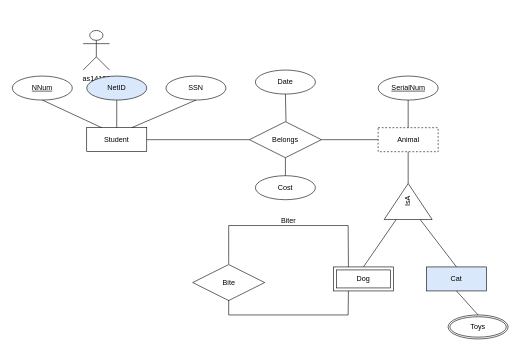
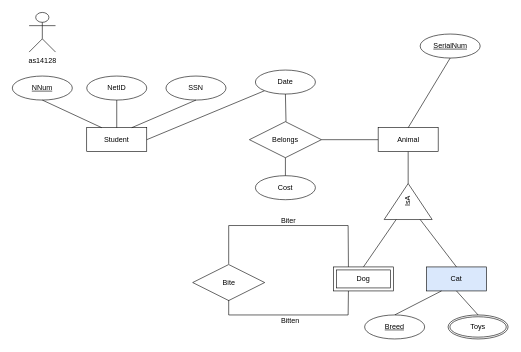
(96, 50) -> (42, 32)
(117, 88) -> (117, 88)
(408, 88) -> (450, 46)
(198, 140) -> (205, 115)
(408, 140) -> (408, 140)
none -> (418, 303)
none -> (290, 321)
none -> (395, 327)
